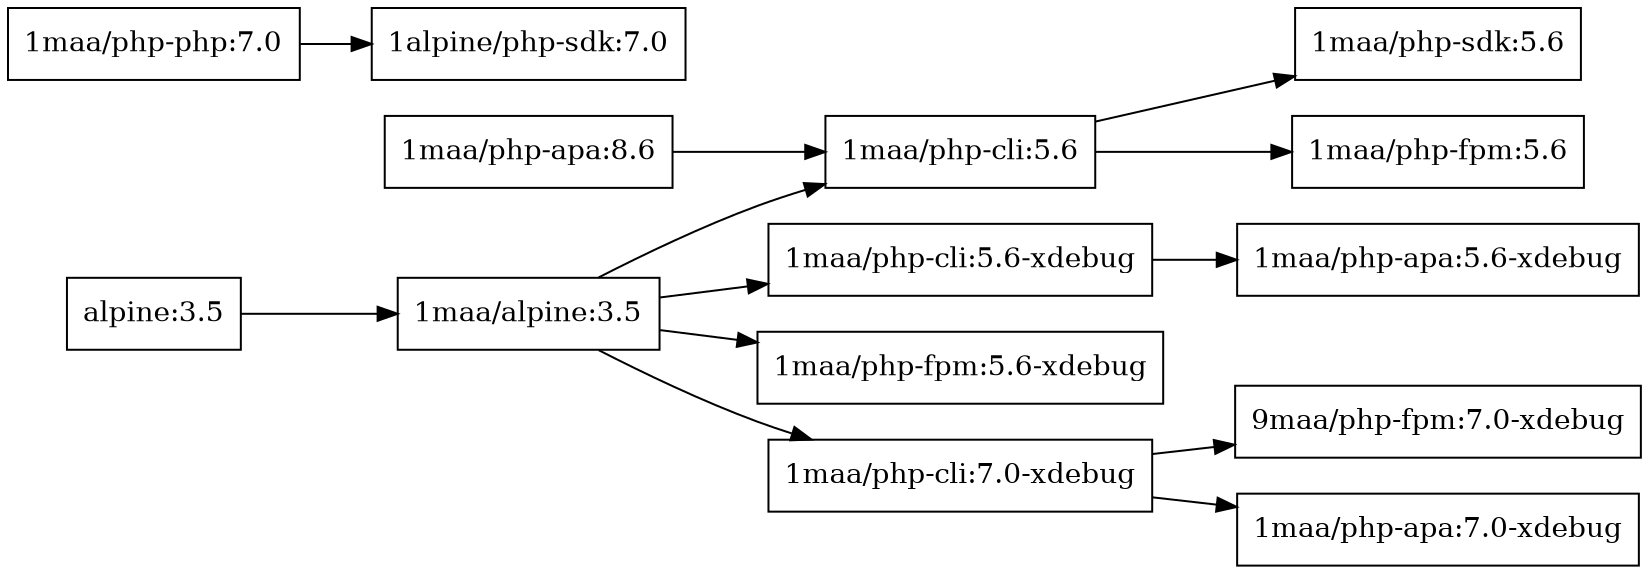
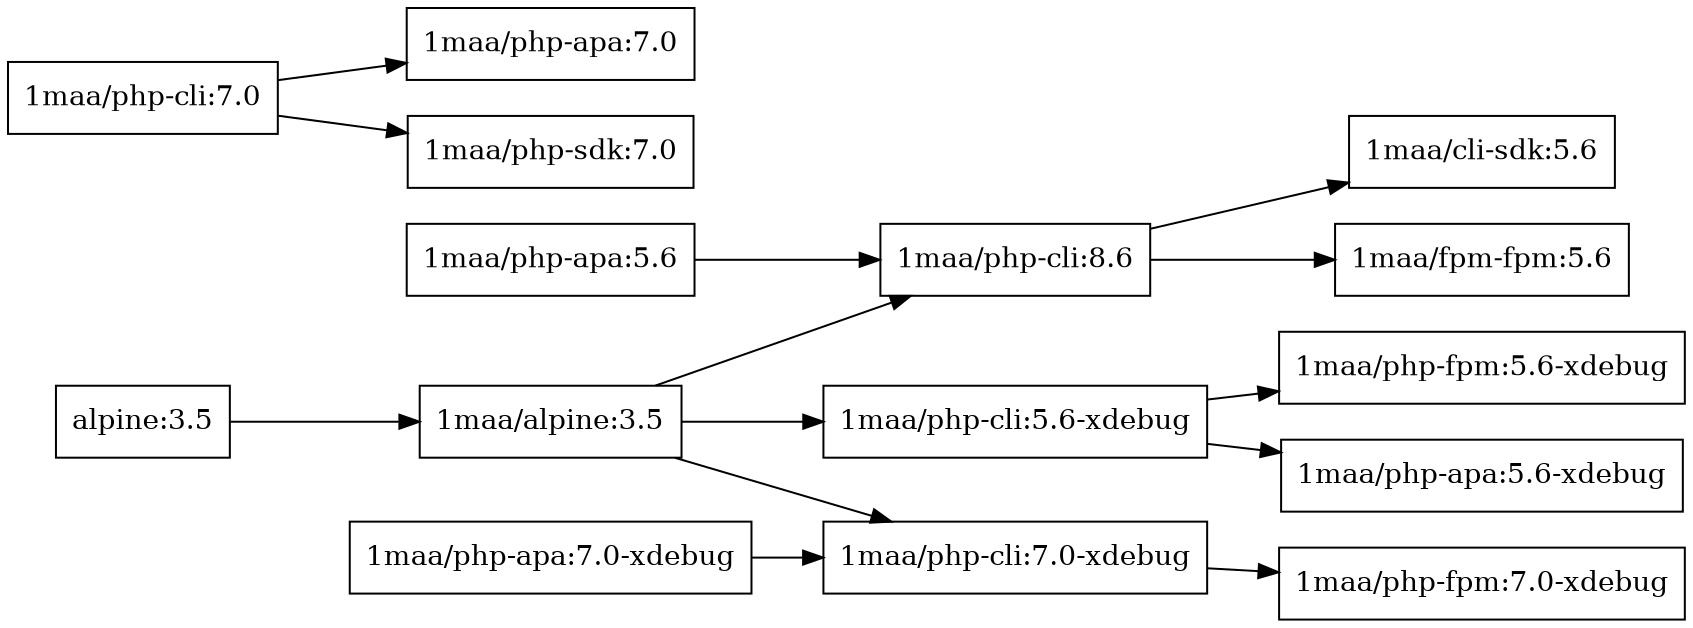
(154, 44) -> (143, 98)
(529, 44) -> (551, 152)
none -> (551, 44)
(1438, 44) -> (1482, 152)
(529, 152) -> (551, 260)
(960, 152) -> (1015, 260)
(1438, 152) -> (1482, 260)
(699, 335) -> (1233, 397)
(1438, 422) -> (1482, 584)
(1184, 501) -> (777, 558)
